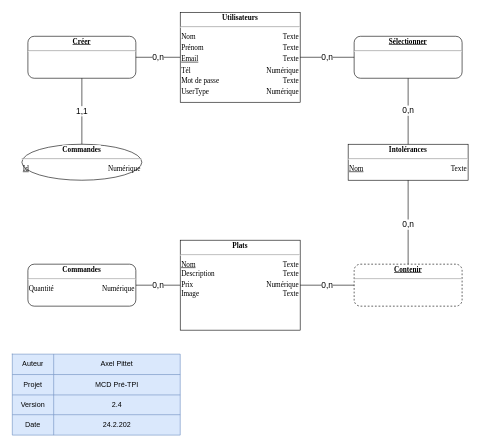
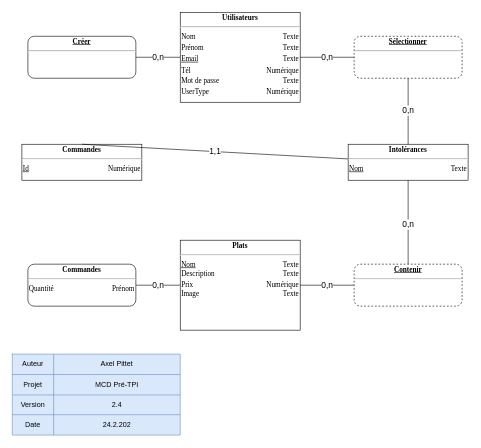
(408, 57) -> (408, 57)
(82, 111) -> (221, 152)
(82, 162) -> (82, 162)
(82, 273) -> (82, 273)
